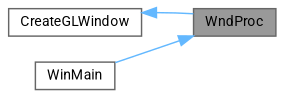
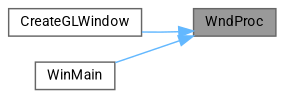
(175, 13) -> (160, 32)
